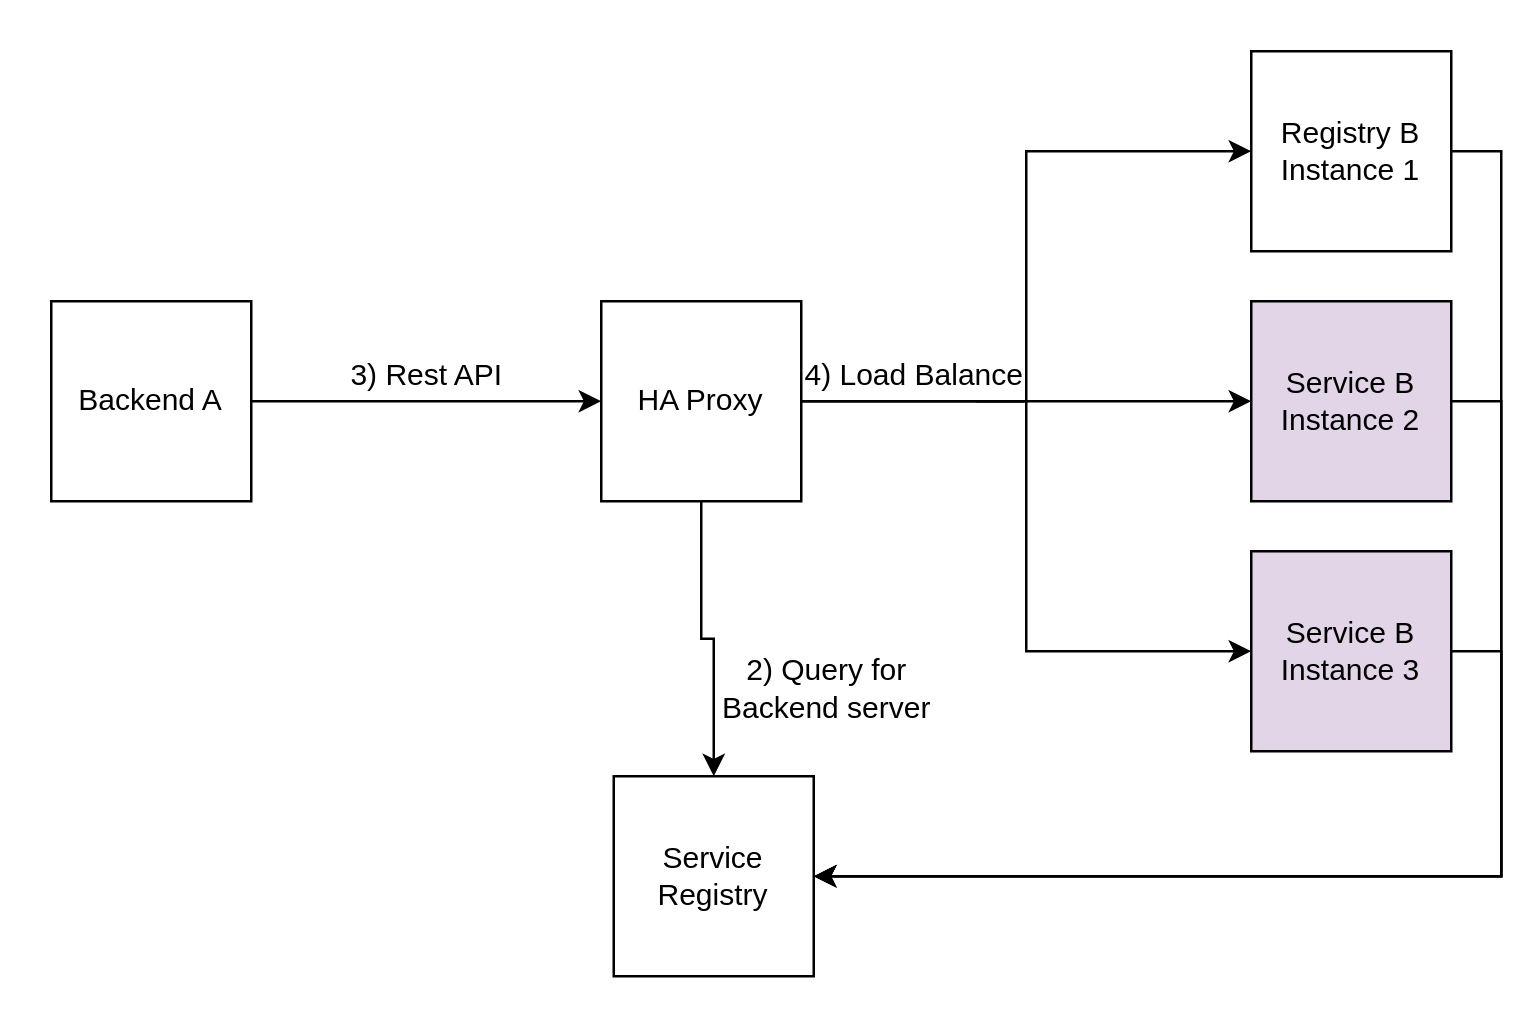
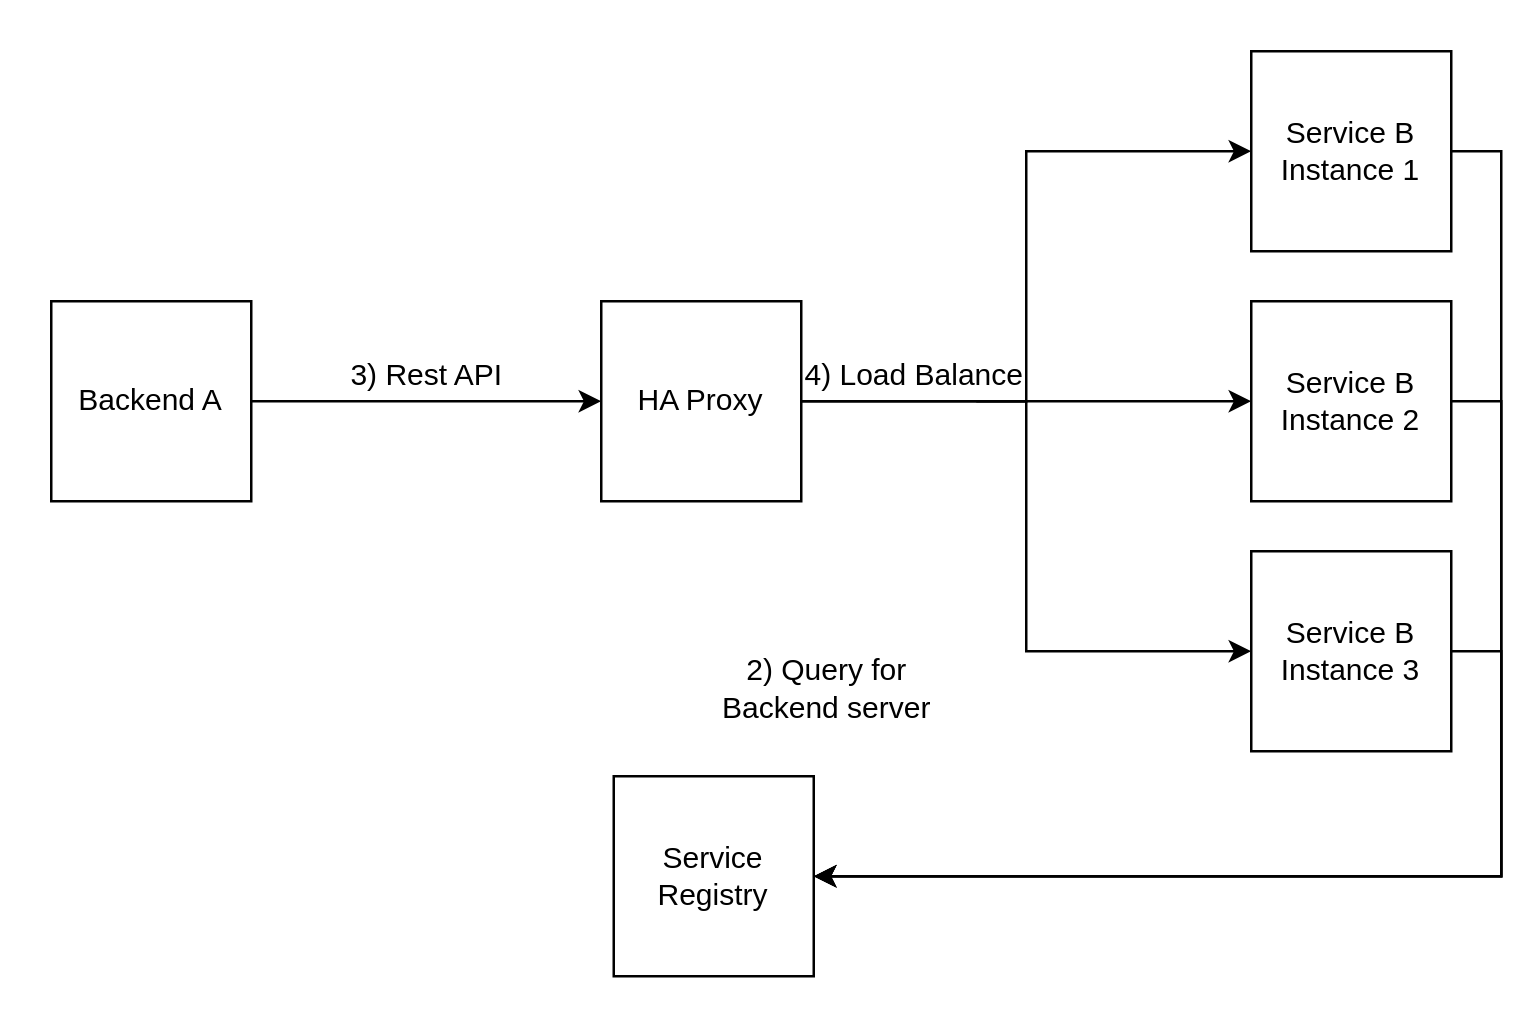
(1351, 151) -> (1351, 151)
(1351, 401) -> (1351, 401)
(701, 637) -> none
(1351, 651) -> (1351, 651)
